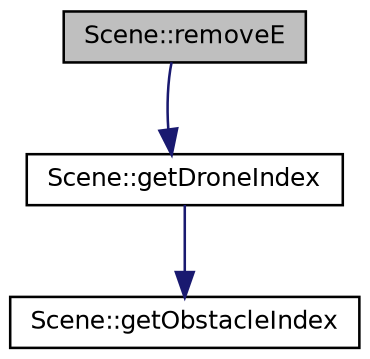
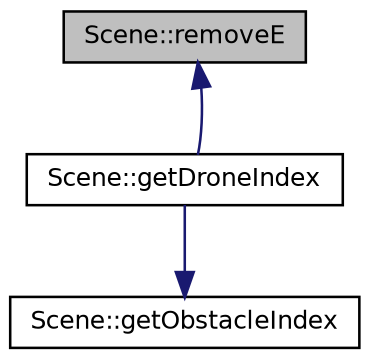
(168, 96) -> (202, 121)
